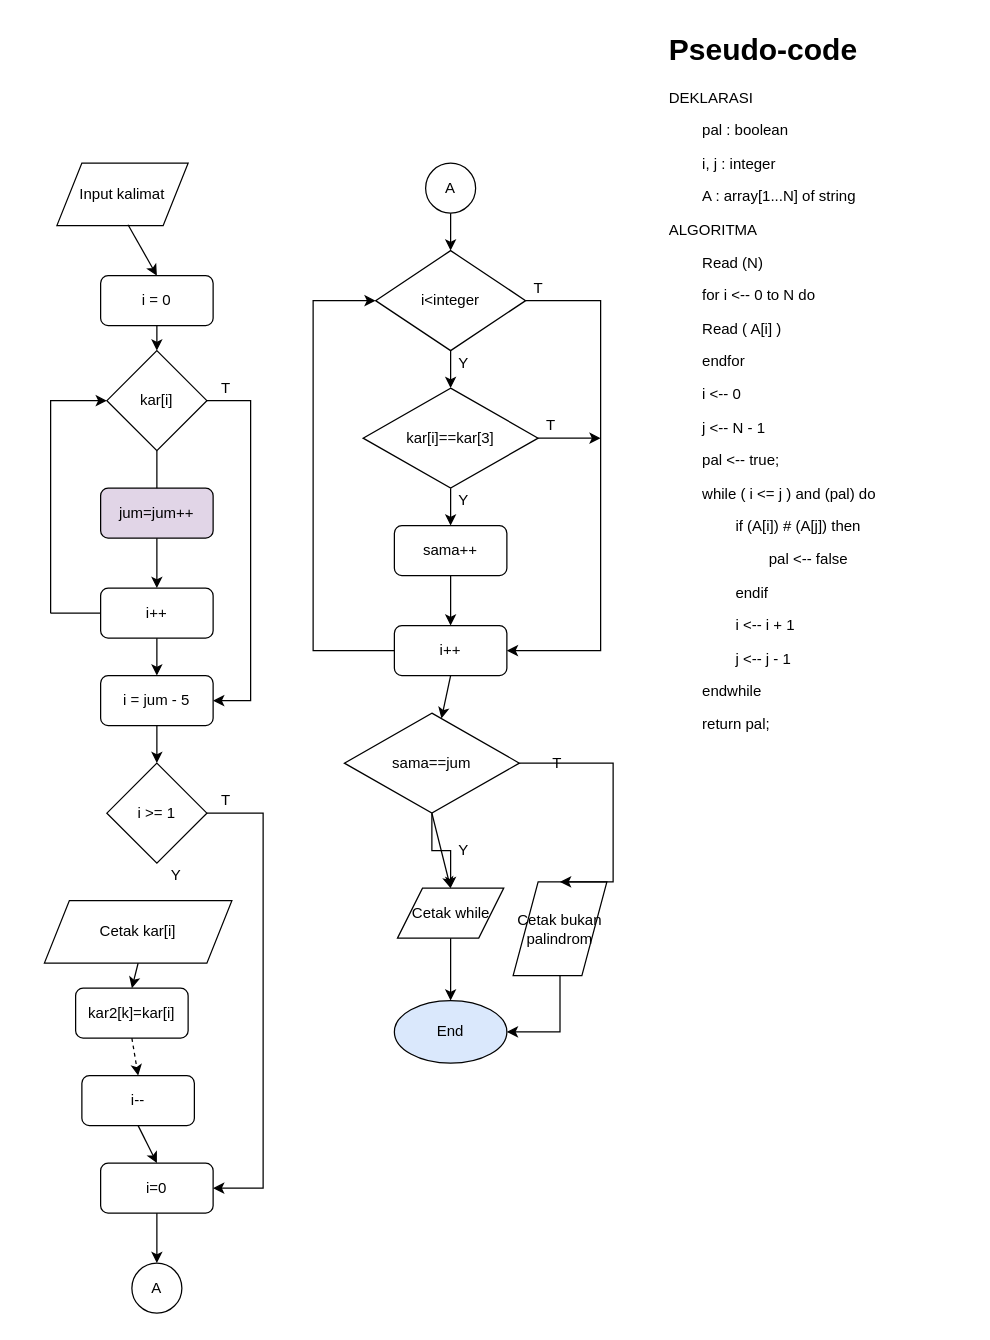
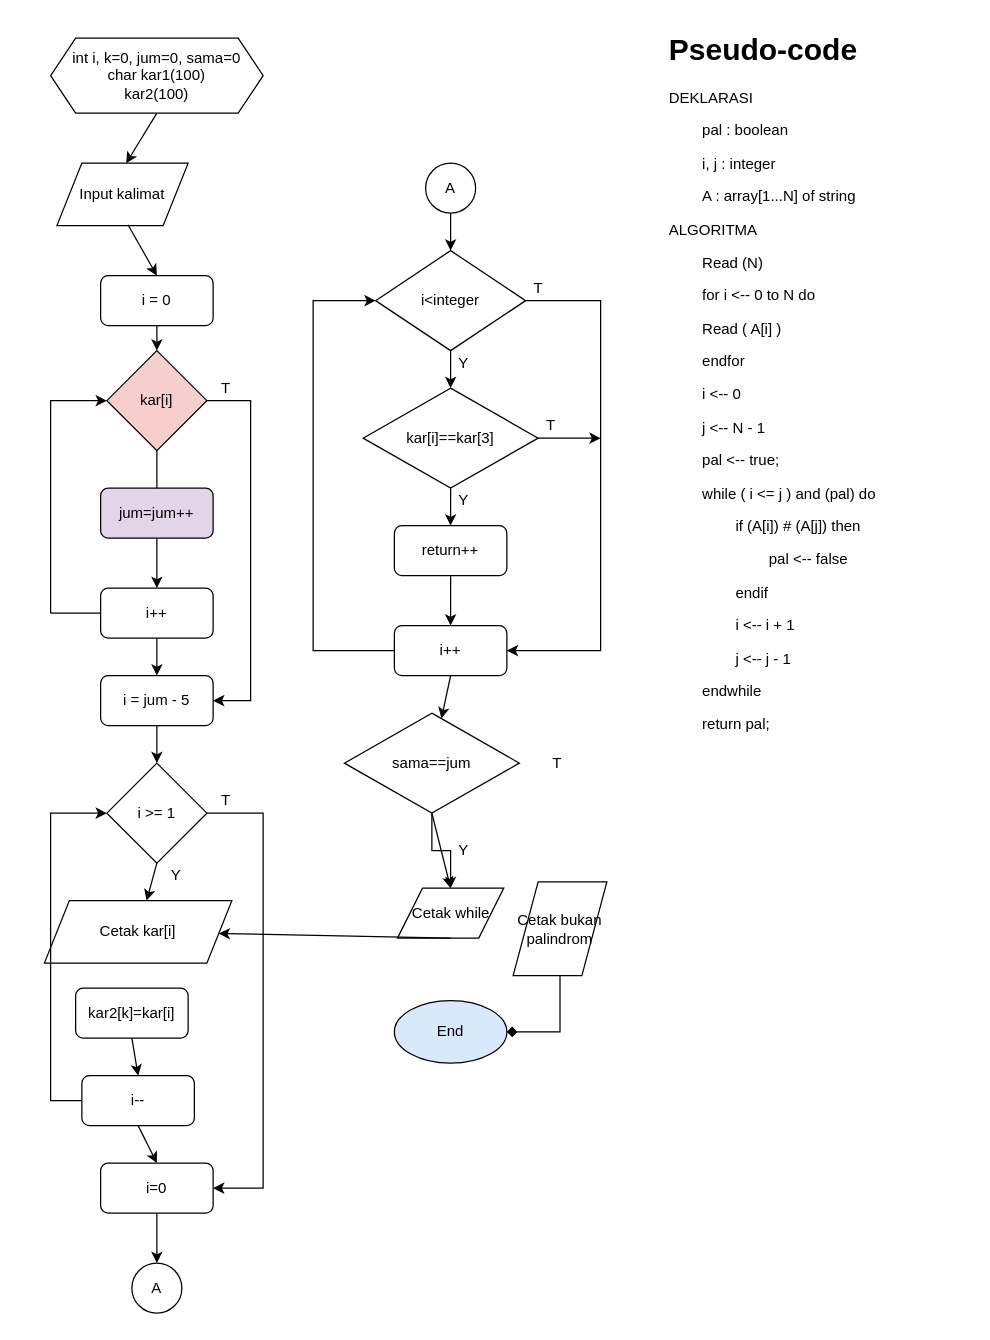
none -> (157, 76)
none -> (144, 135)
(157, 401) -> (157, 401)
(451, 551) -> (451, 551)
(613, 779) -> none
none -> (153, 878)
none -> (51, 948)
(451, 965) -> (315, 935)
(136, 971) -> none
(517, 1032) -> (518, 1032)
(135, 1054) -> (135, 1054)
